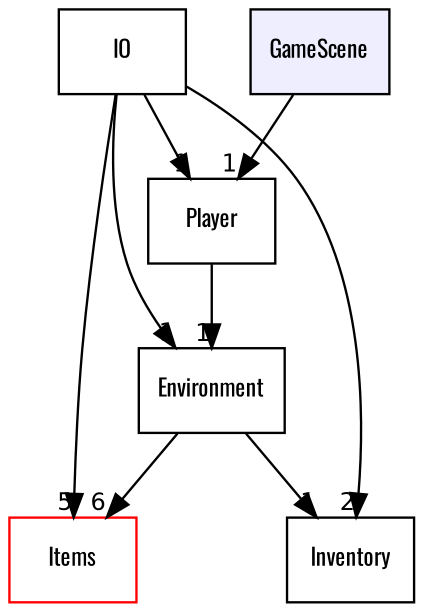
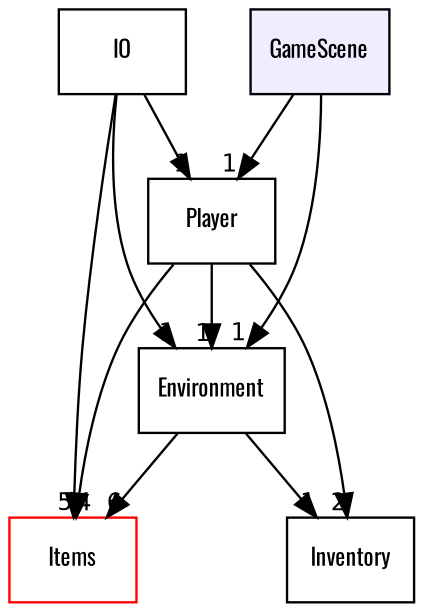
none -> (310, 217)
(337, 260) -> (315, 371)
none -> (108, 371)
